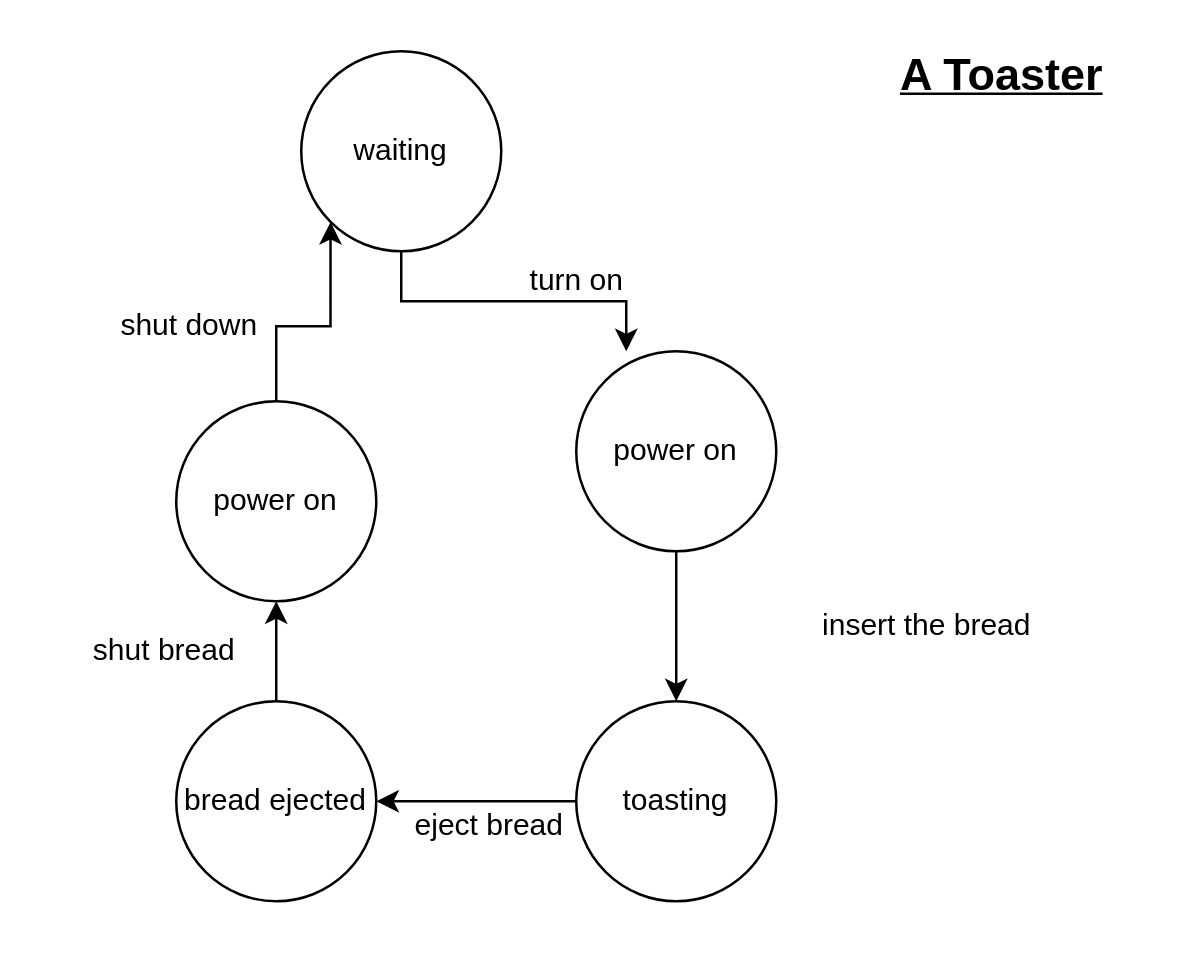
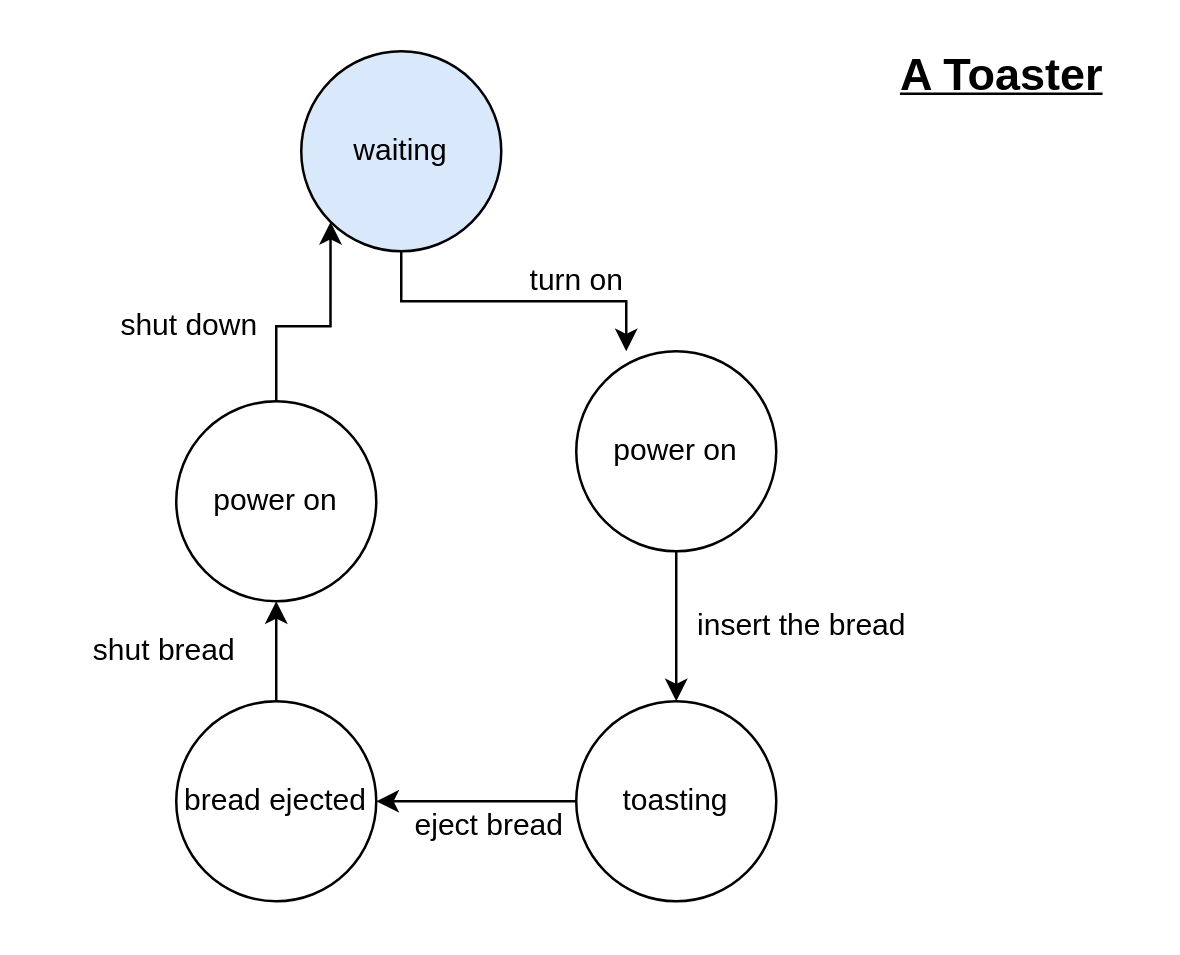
(401, 151) -> (401, 151)
(926, 626) -> (801, 626)
